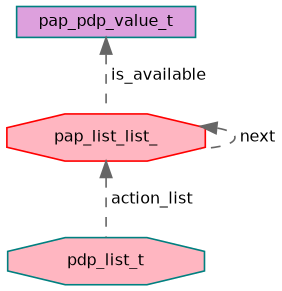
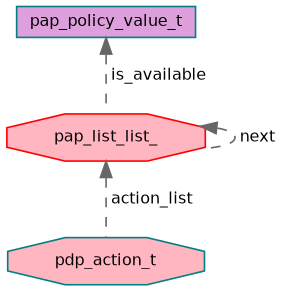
(106, 22) -> (106, 22)
(106, 261) -> (106, 261)
